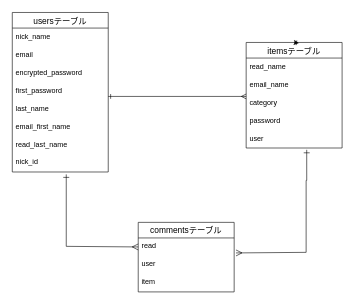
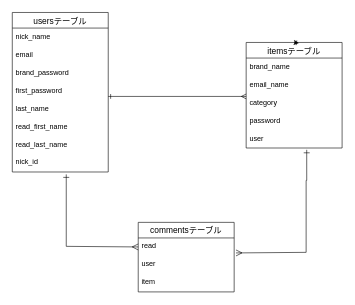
(268, 66) -> (270, 66)
(52, 72) -> (44, 72)
(45, 126) -> (45, 126)
